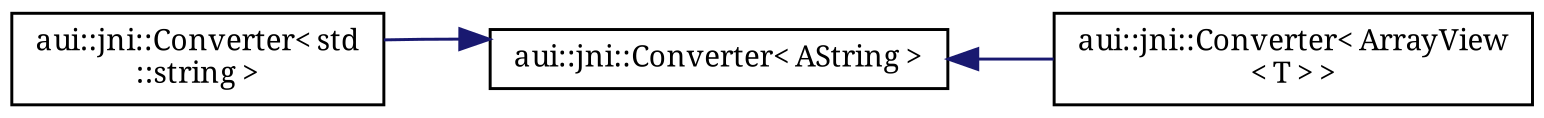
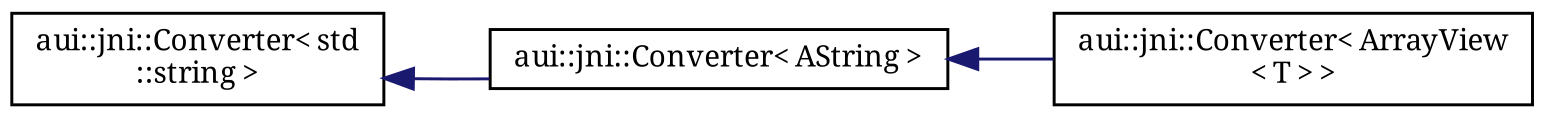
(422, 39) -> (452, 79)
